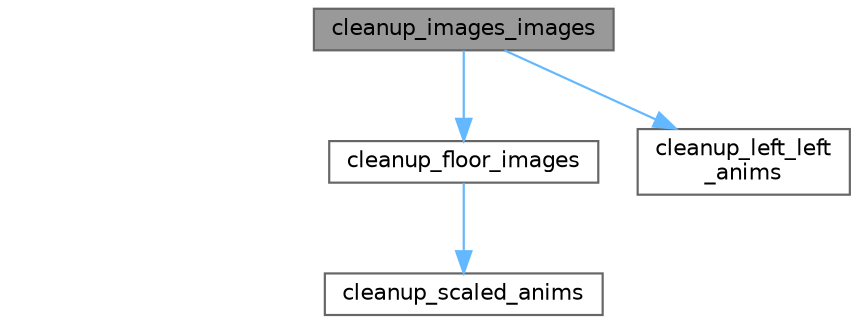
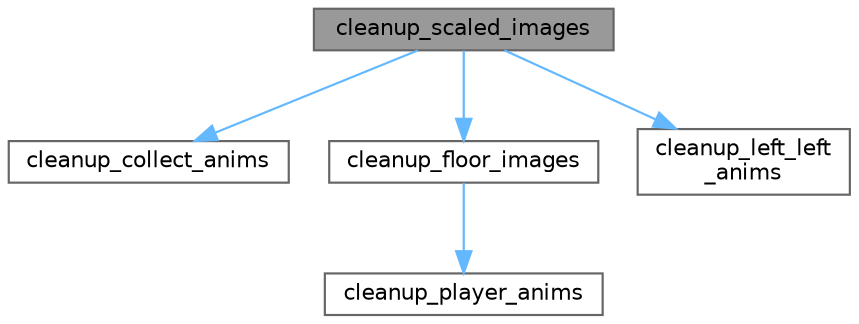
(464, 30) -> (464, 30)
none -> (149, 162)
(464, 294) -> (464, 294)
